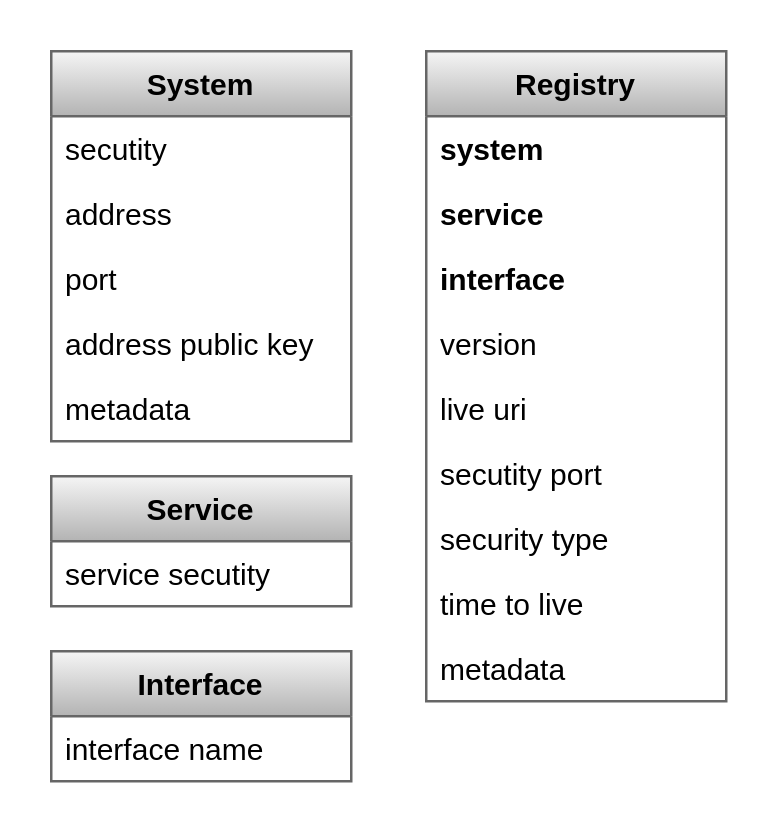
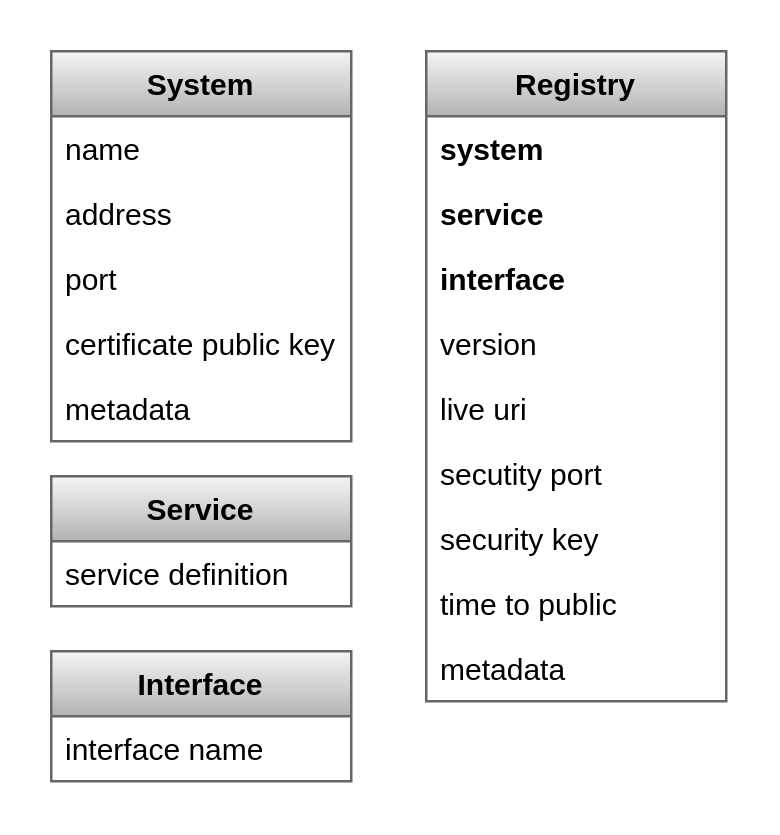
(128, 150) -> (99, 150)
(201, 345) -> (226, 345)
(541, 540) -> (533, 540)
(188, 575) -> (197, 575)
(521, 605) -> (538, 605)
